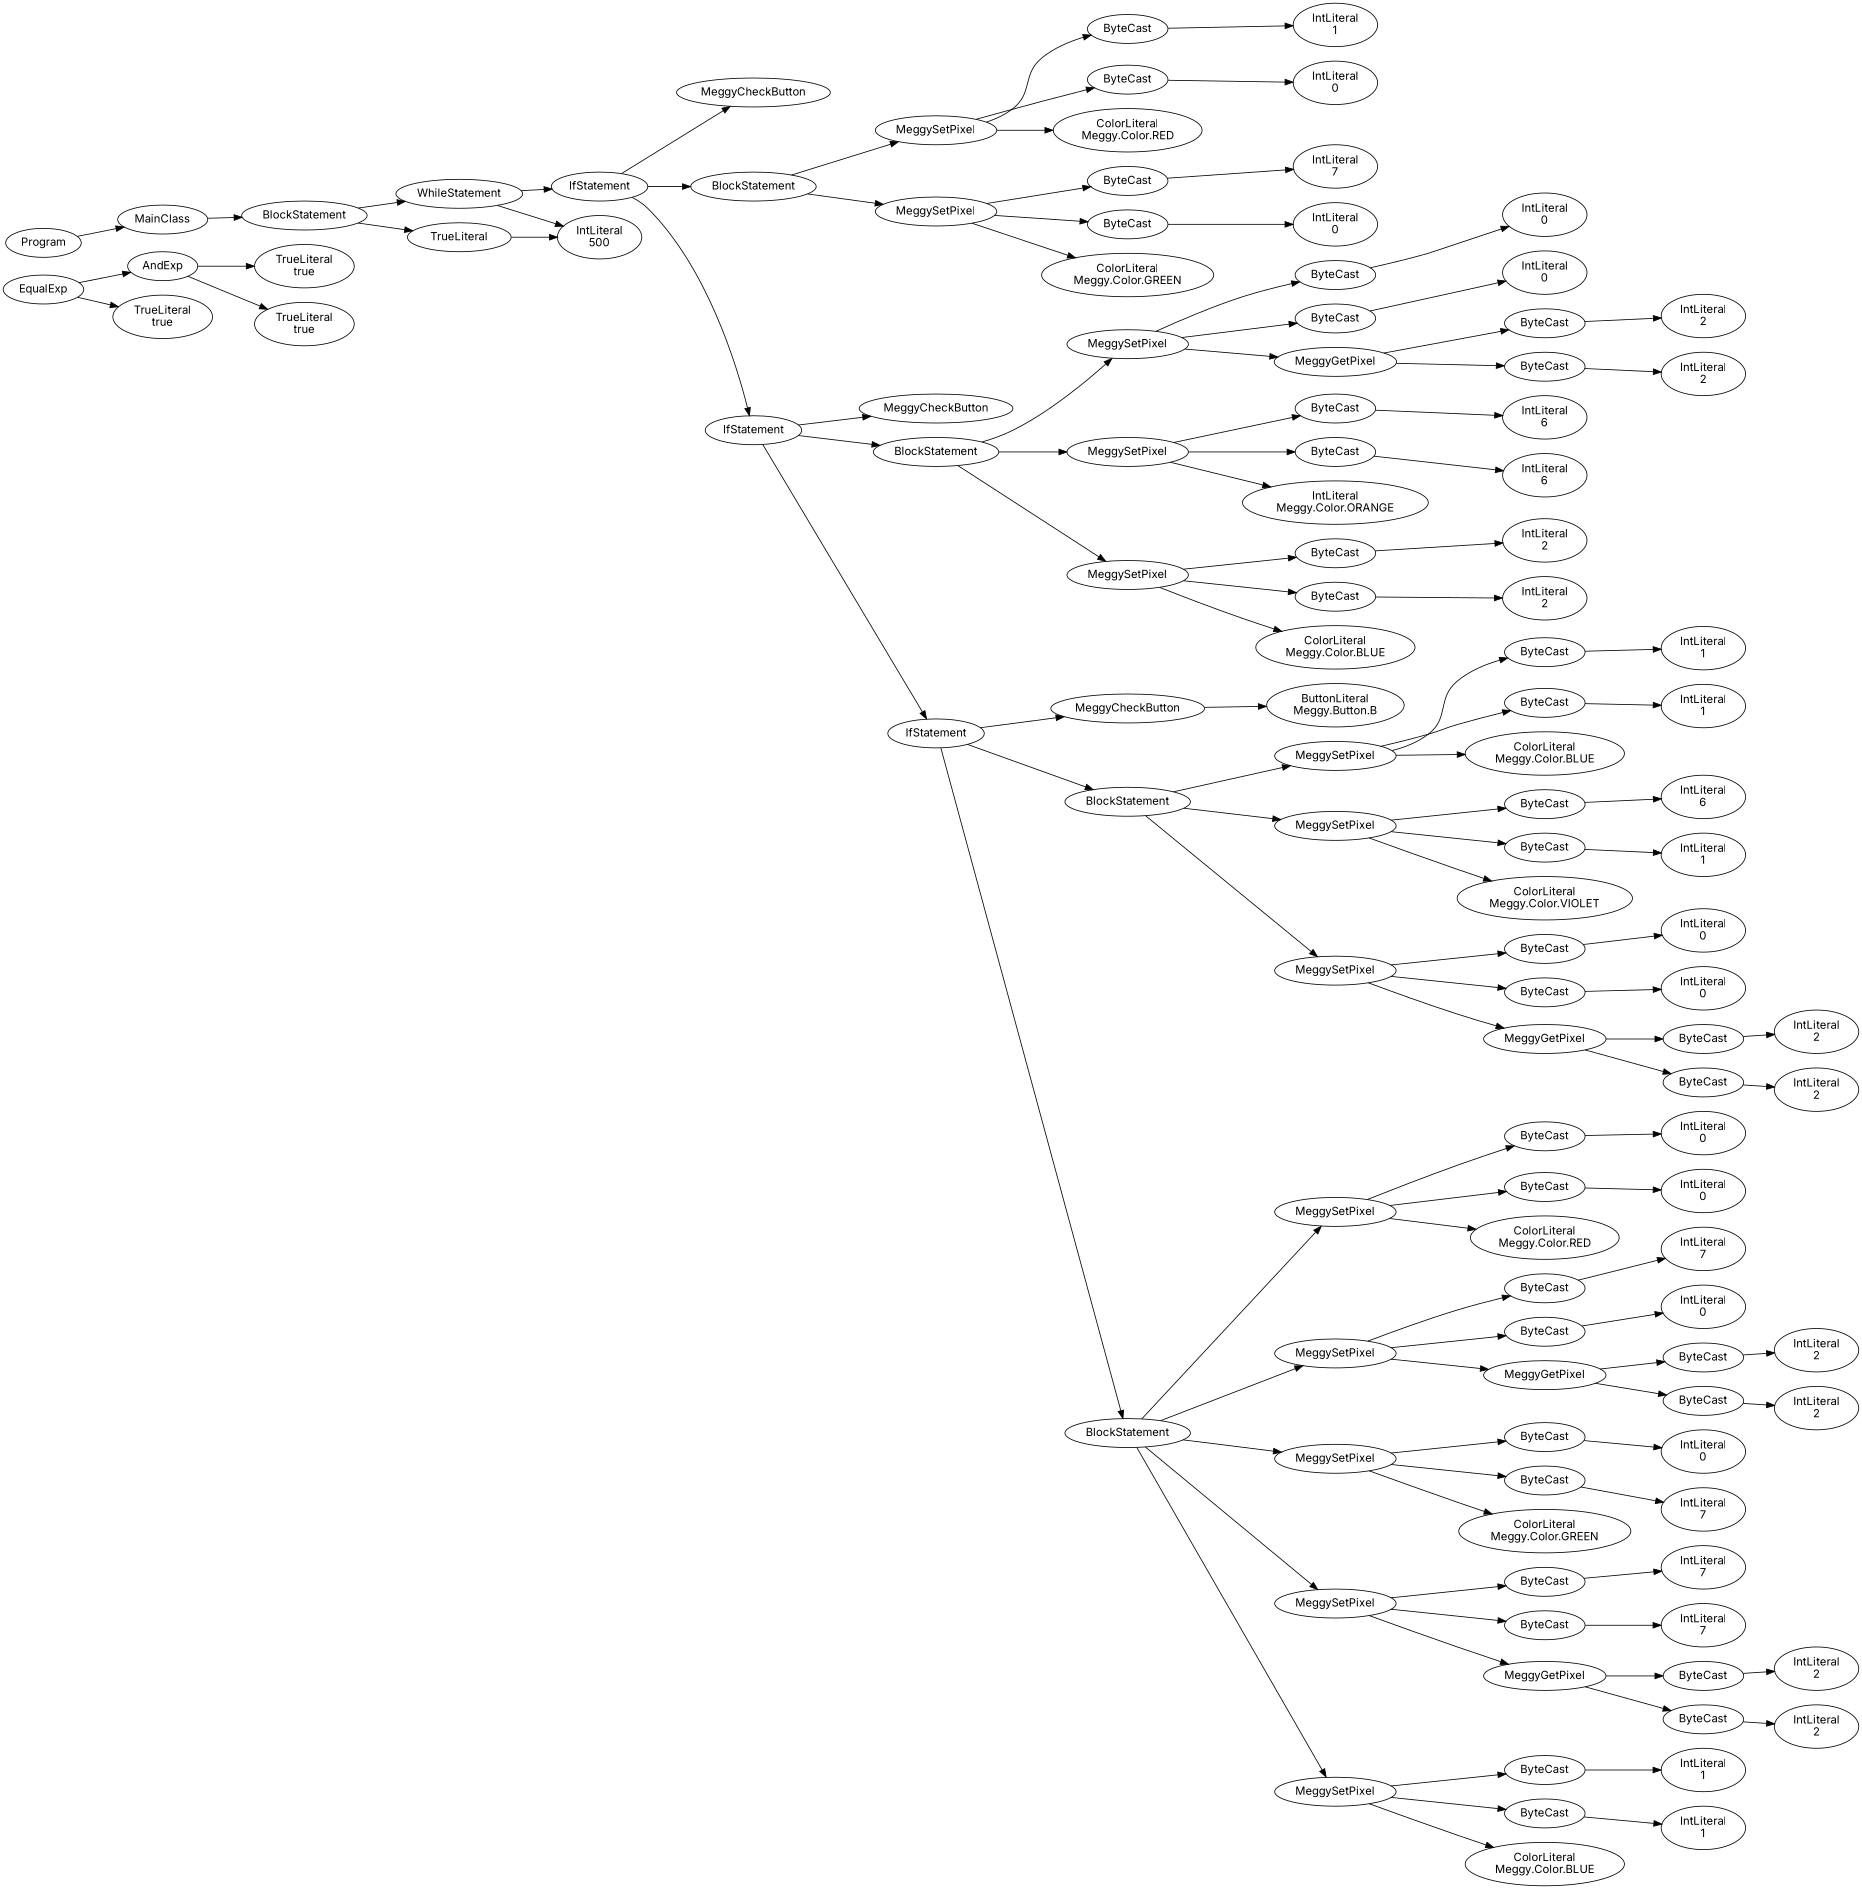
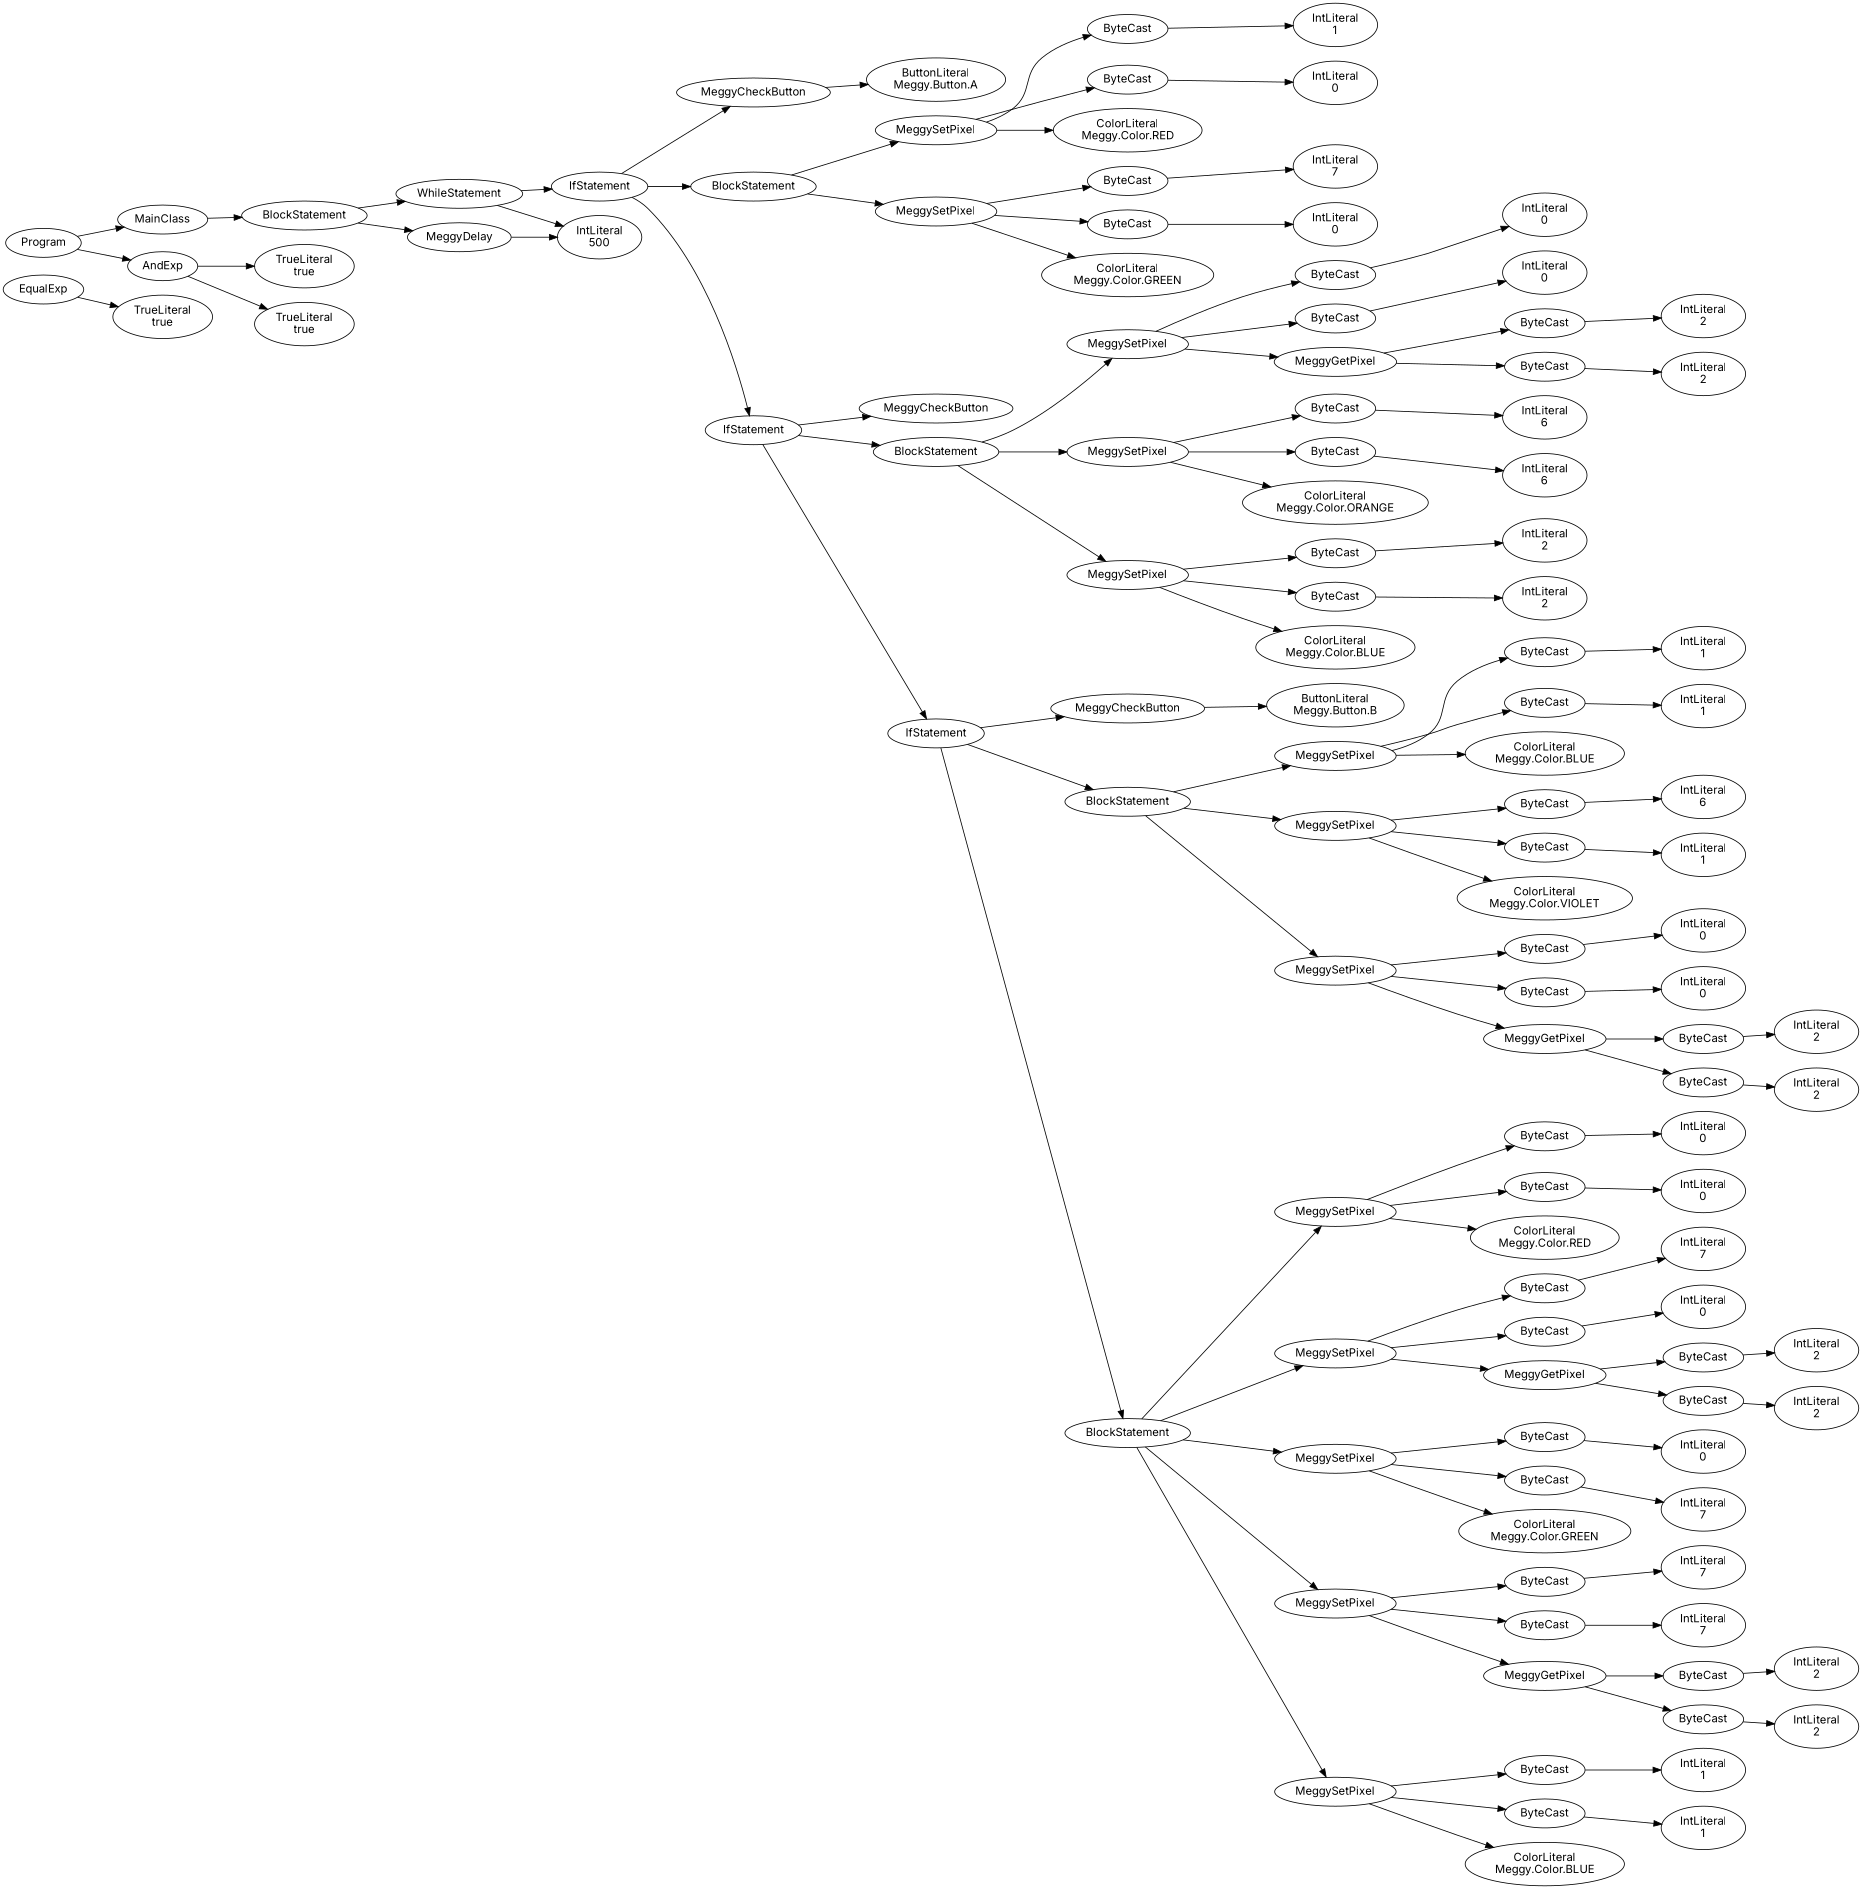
none -> (936, 80)
(459, 237) -> (459, 237)
(101, 278) -> (100, 254)
(1335, 503) -> (1335, 503)
